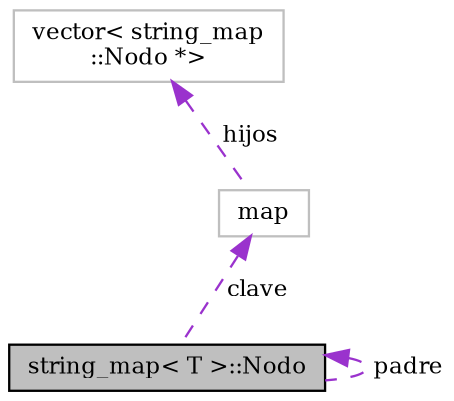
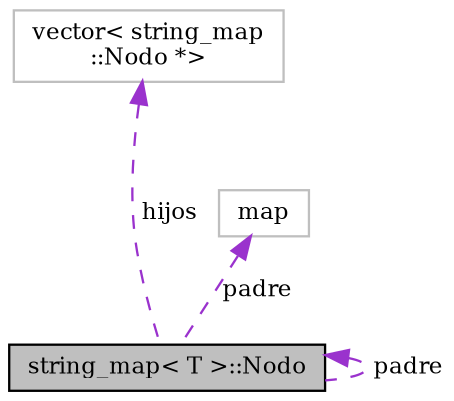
(217, 145) -> (134, 227)
(255, 290) -> (255, 290)
